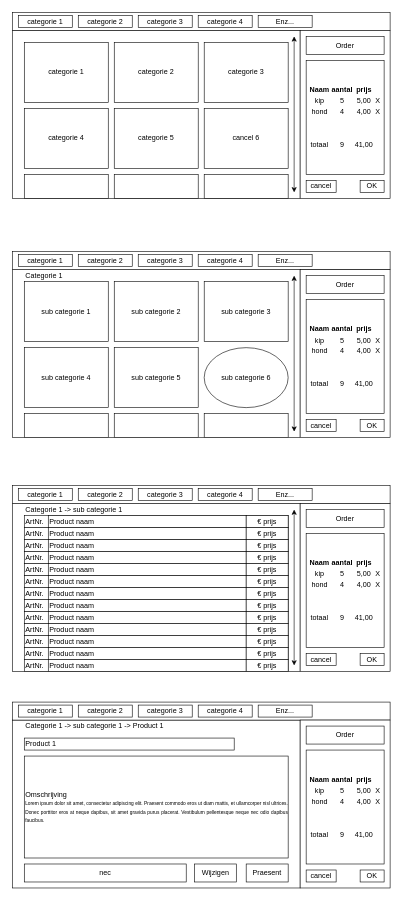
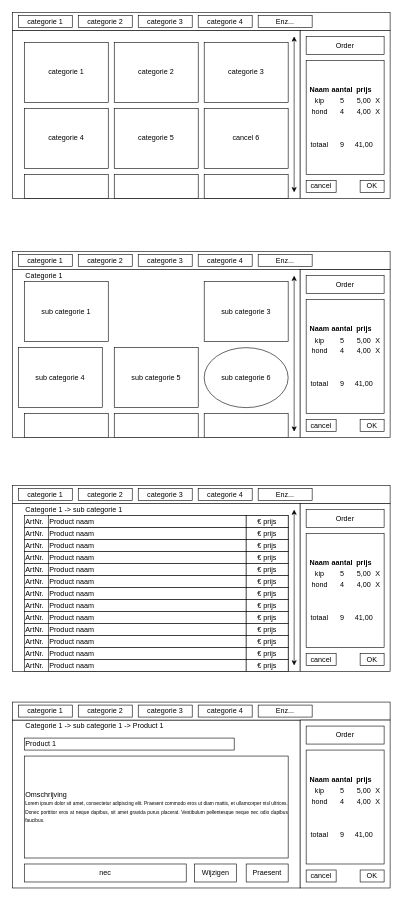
(156, 312) -> none
(66, 378) -> (60, 378)
